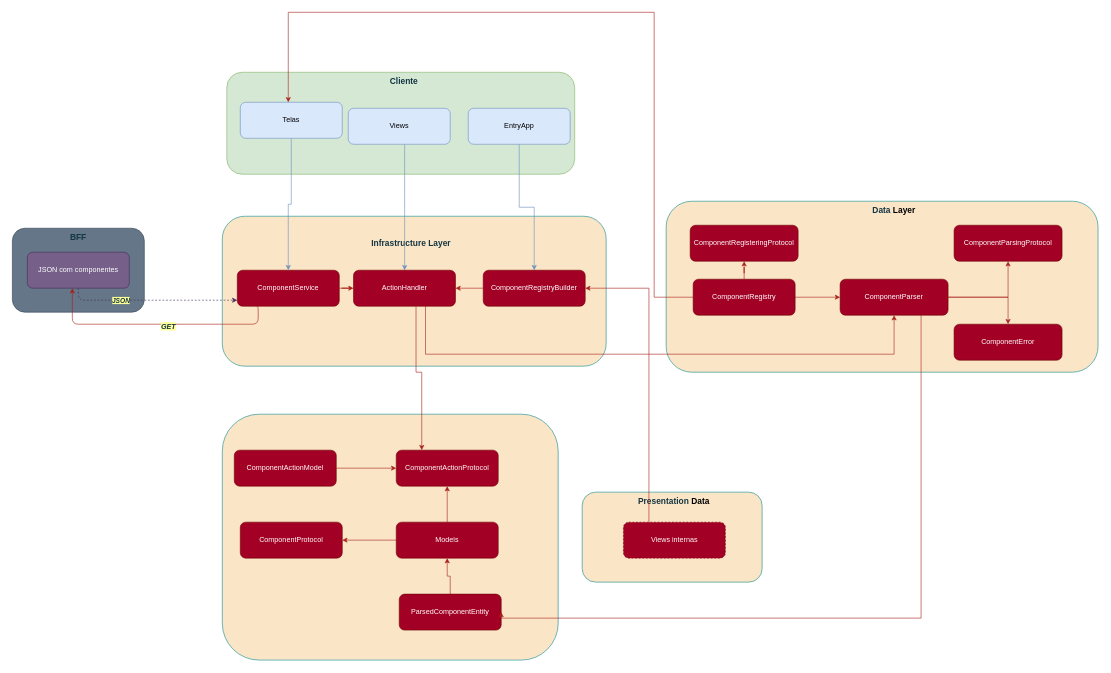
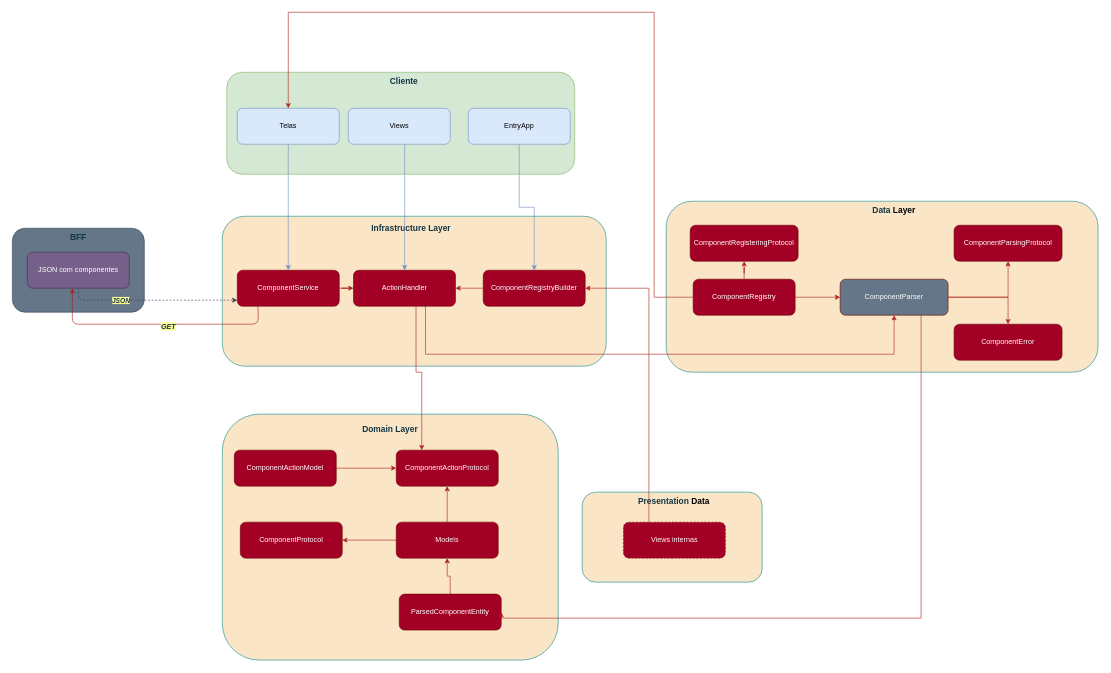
(291, 120) -> (288, 126)
(411, 243) -> (411, 228)
(894, 297) -> (894, 297)
none -> (390, 429)
